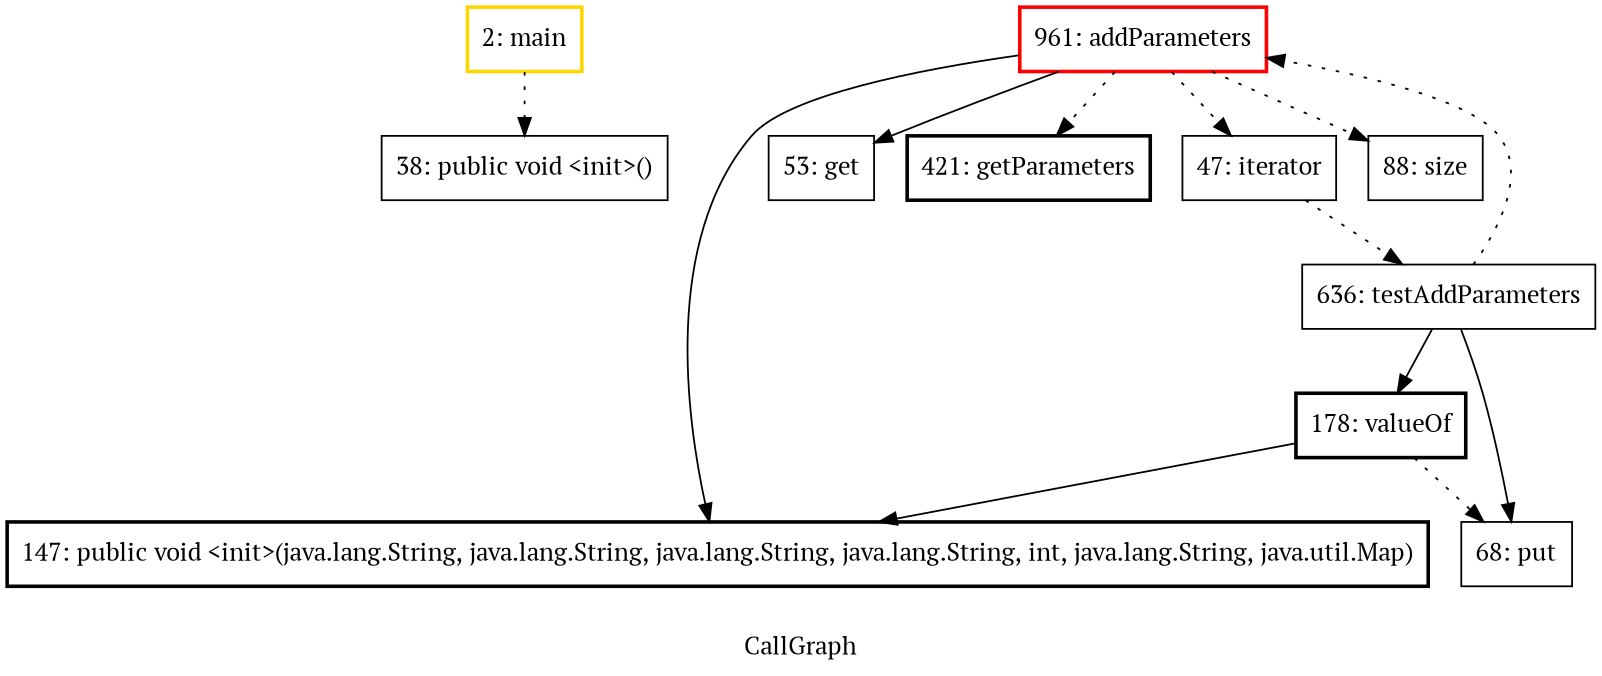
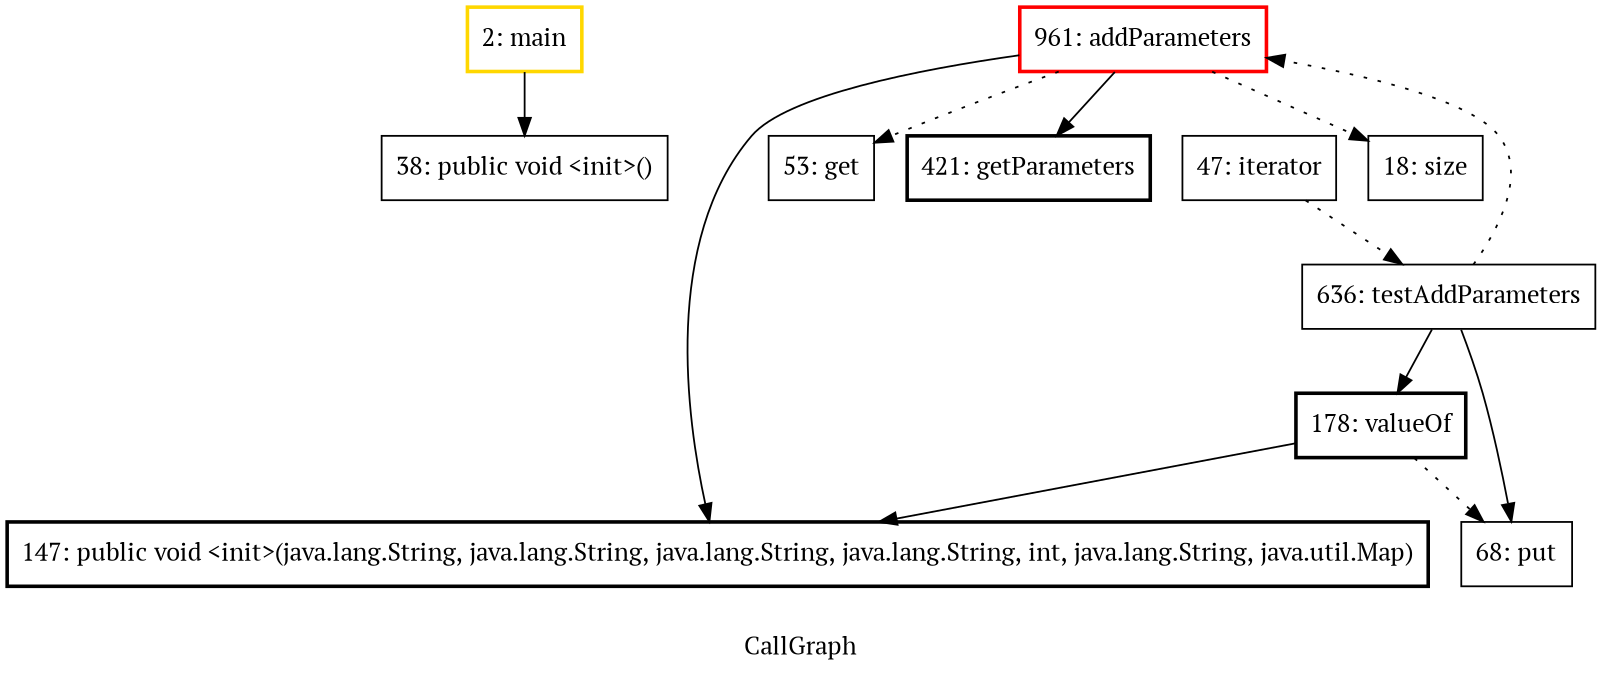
(525, 95) -> (525, 95)
(1092, 97) -> (1092, 97)
(1195, 97) -> none
(974, 103) -> (974, 103)
(1426, 168) -> (1426, 168)
